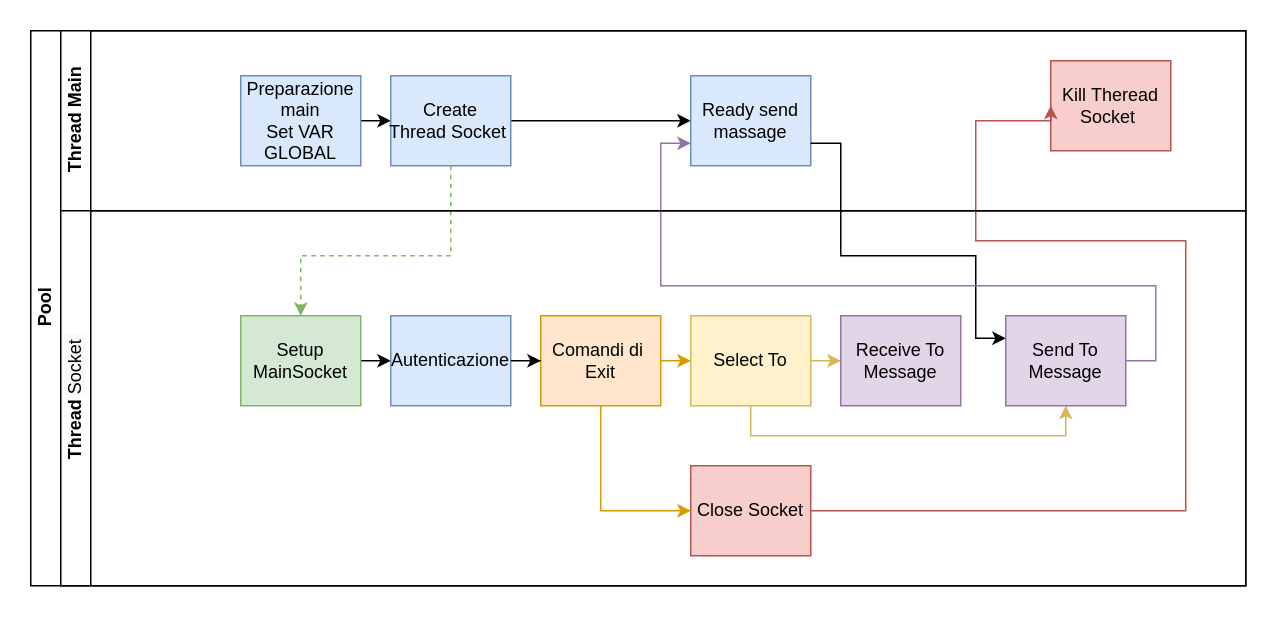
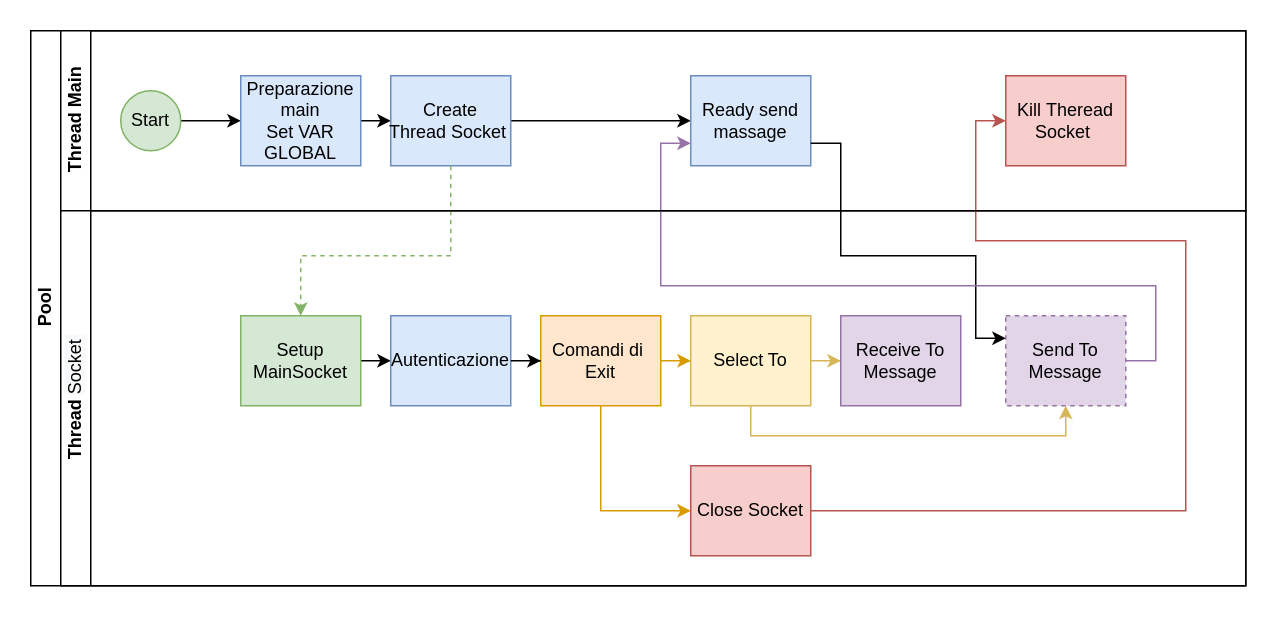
(1111, 106) -> (1066, 121)
none -> (151, 121)
none -> (206, 121)
(1066, 361) -> (1066, 361)
